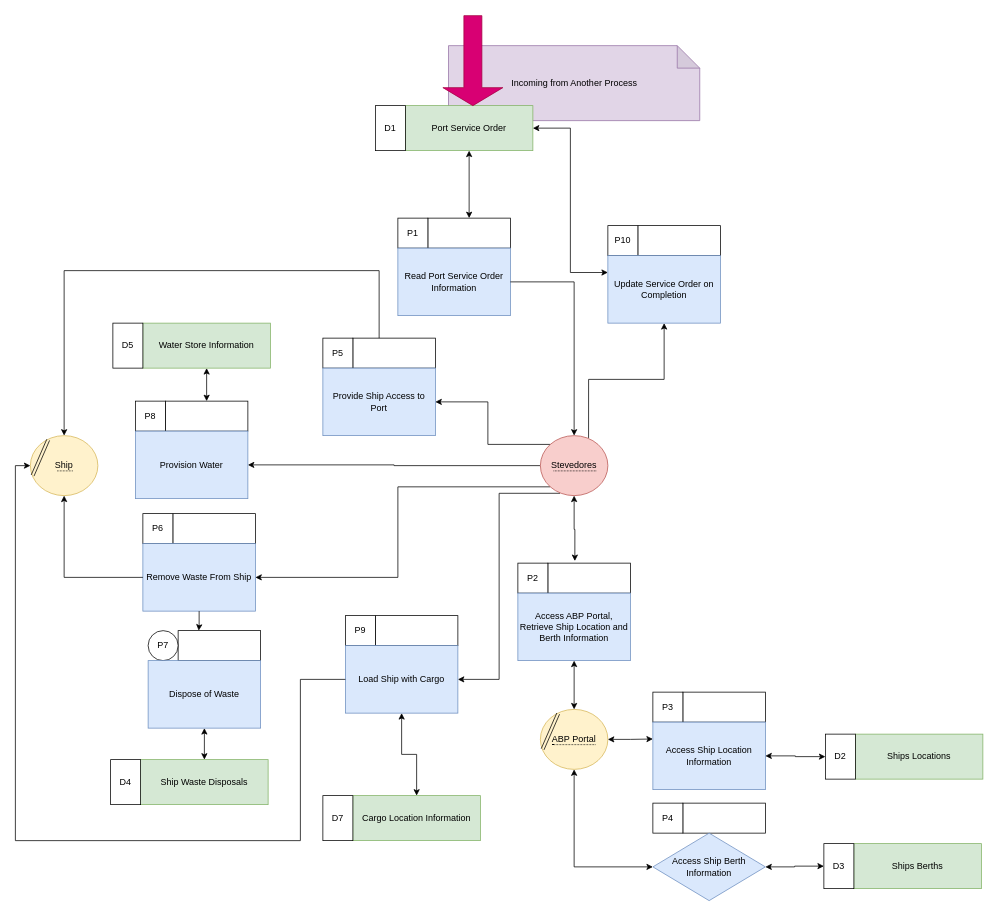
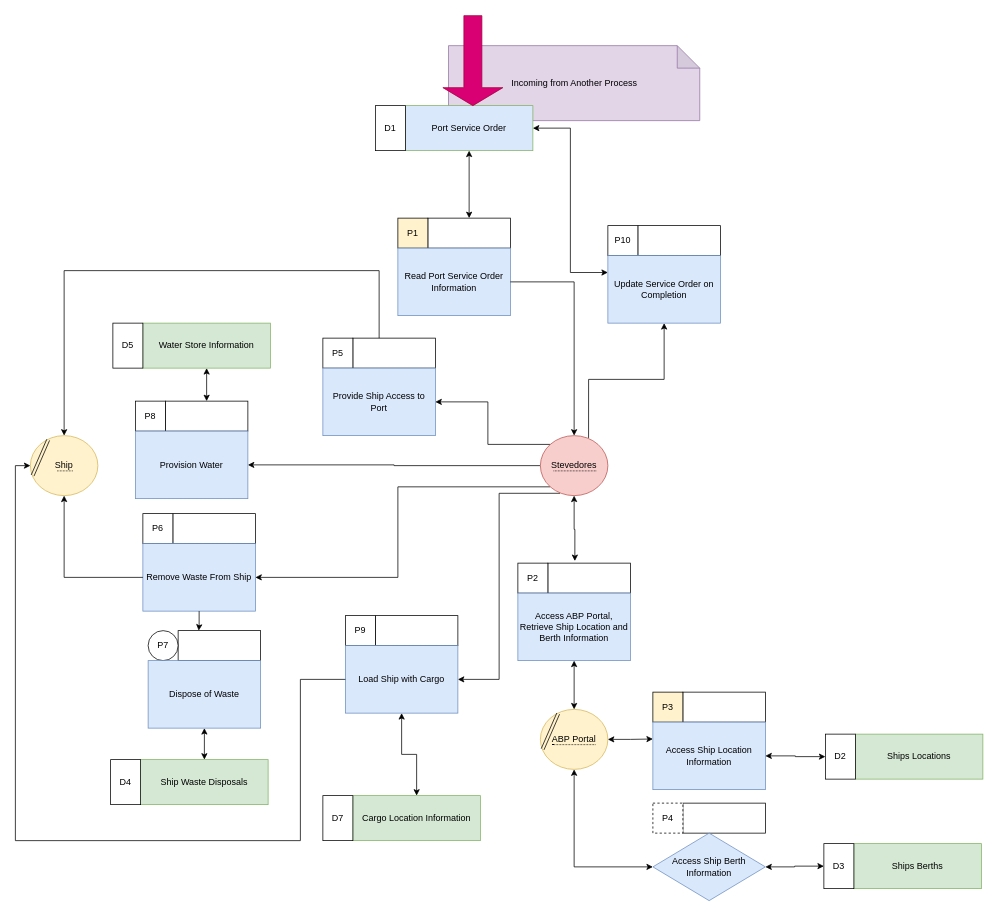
(469, 128) -> (469, 128)
(413, 233) -> (413, 233)
(668, 707) -> (668, 707)
(668, 818) -> (668, 818)
